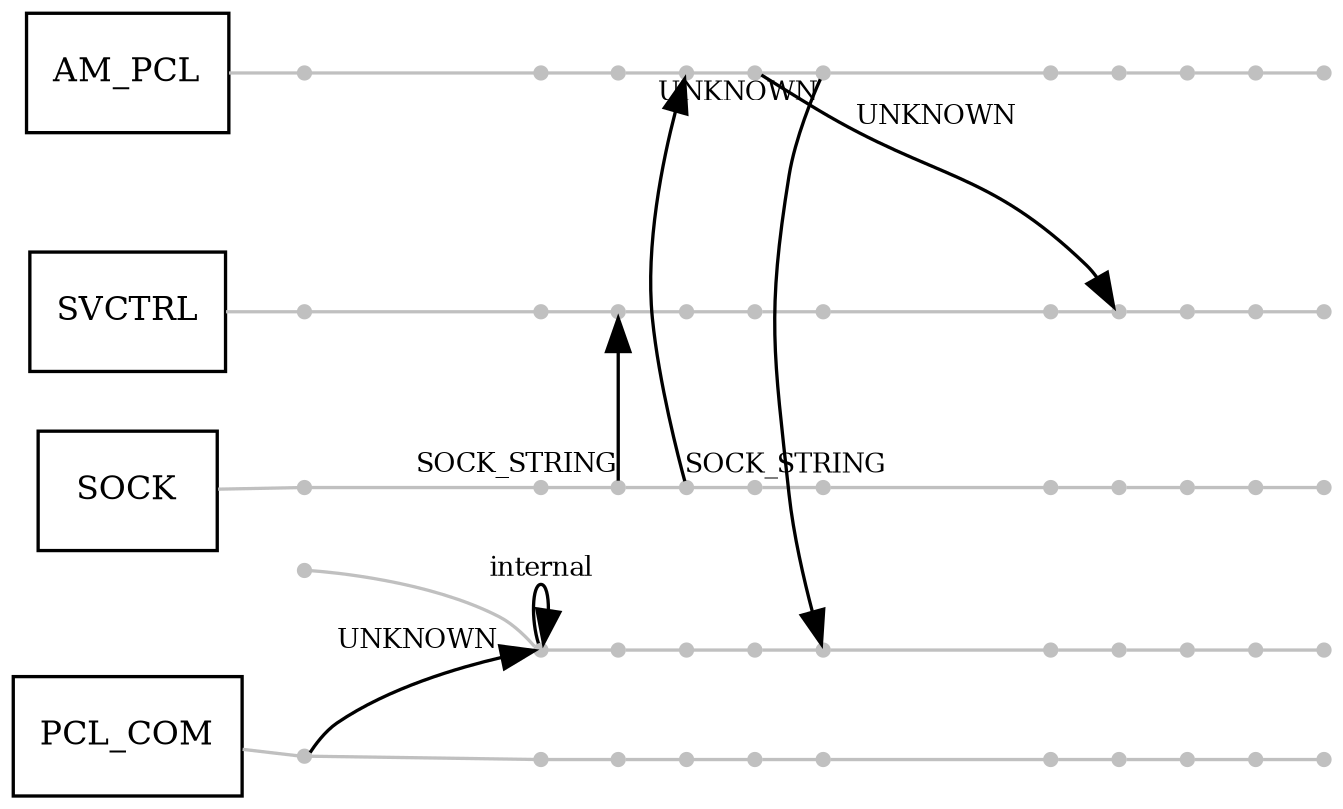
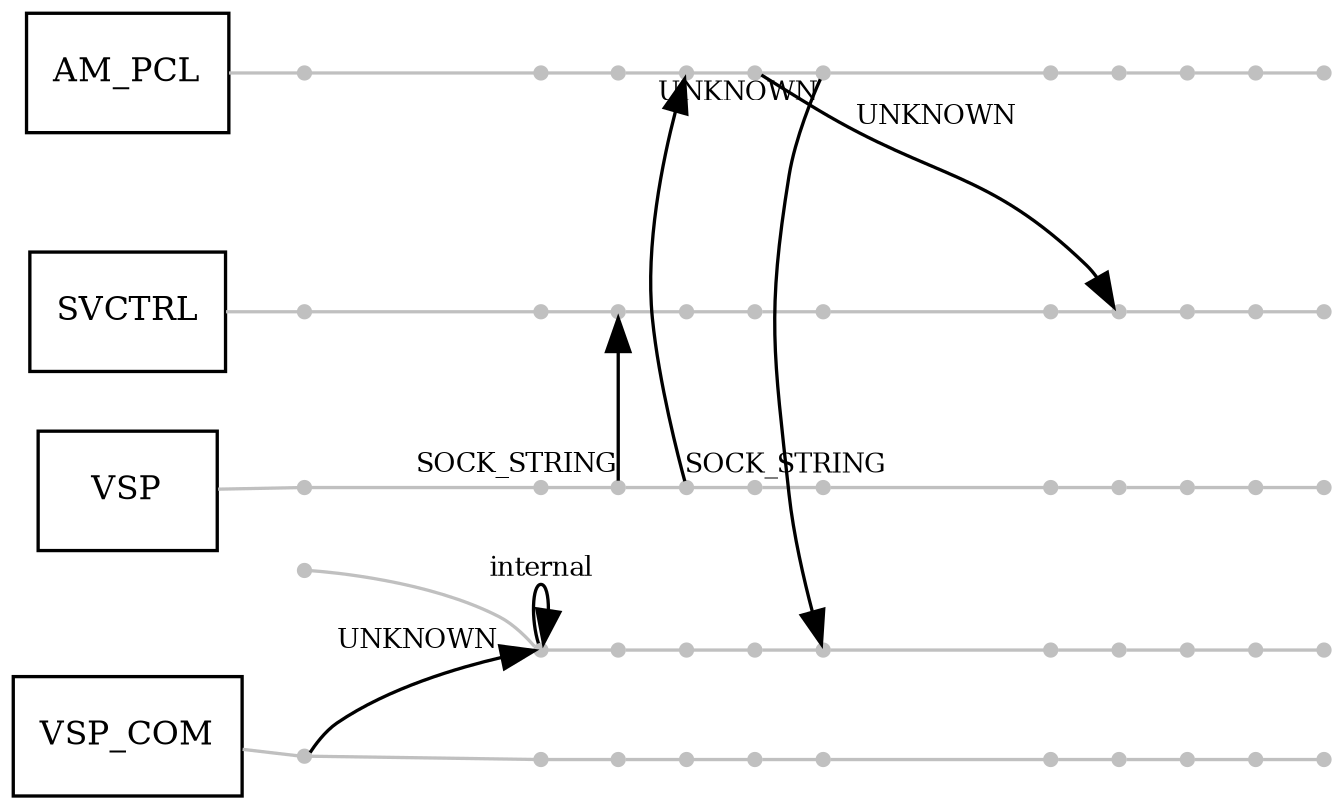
(128, 491) -> (128, 491)
(128, 736) -> (128, 736)
